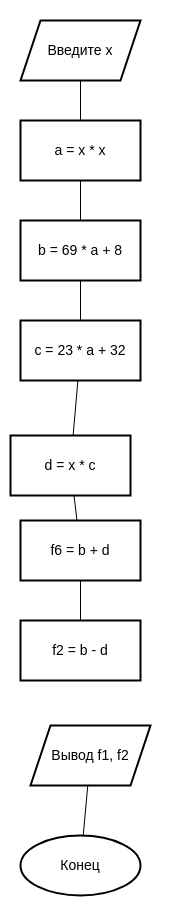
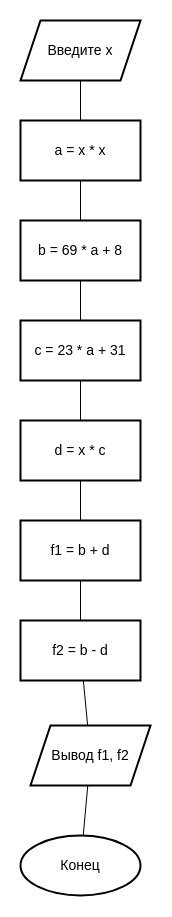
(81, 351) -> (81, 351)
(71, 466) -> (81, 451)
(81, 551) -> (81, 551)
none -> (85, 703)
